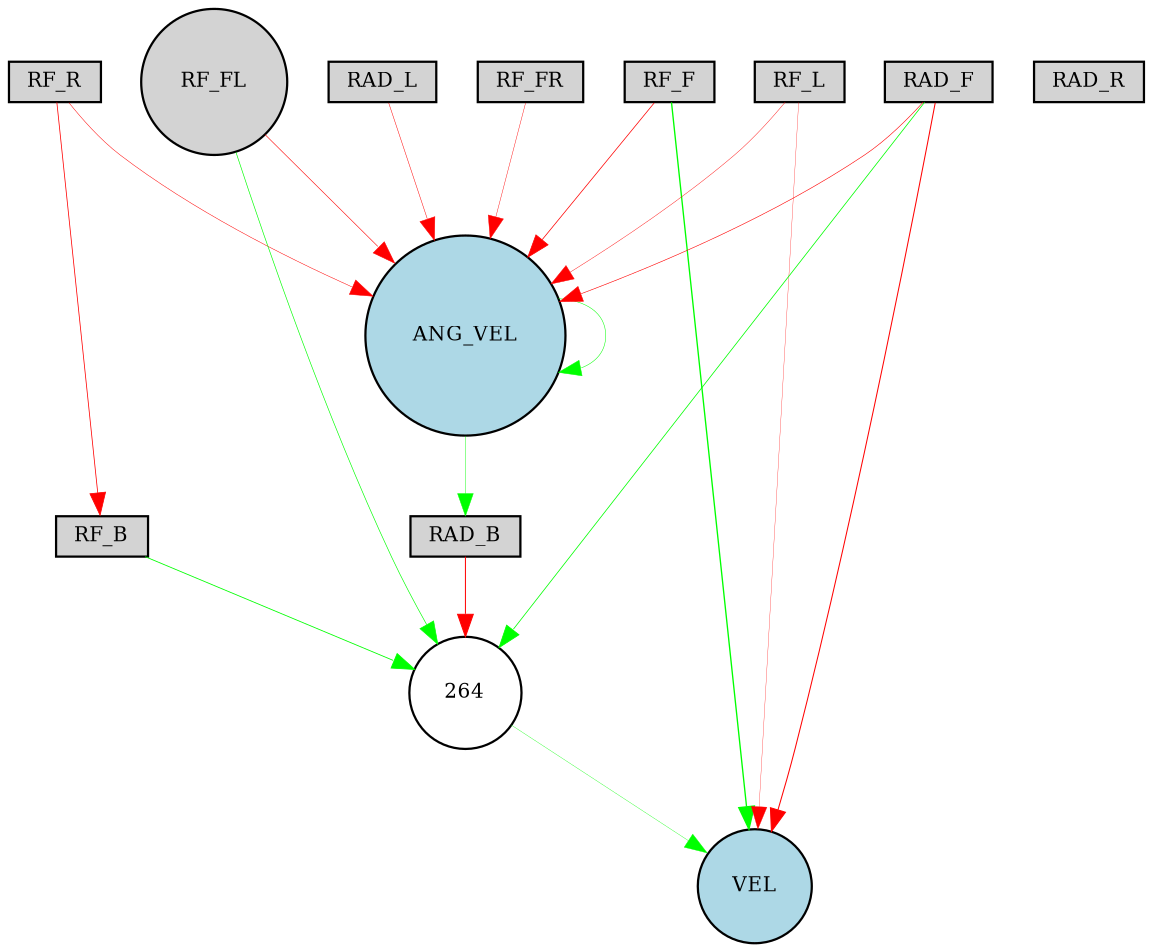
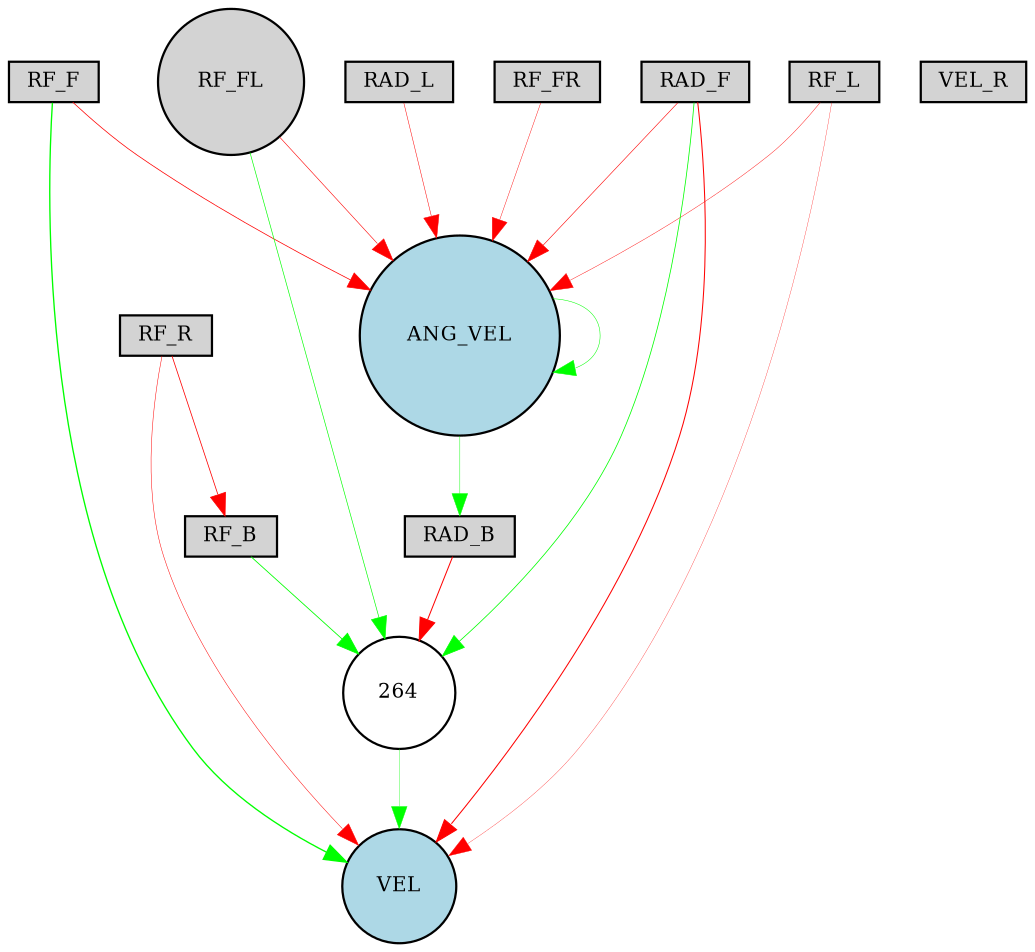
(1089, 82) -> (973, 82)
(201, 209) -> (188, 615)
